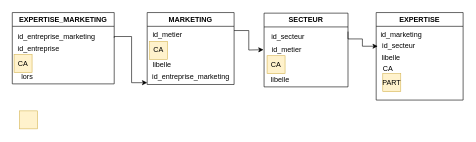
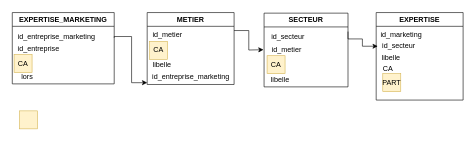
(191, 20) -> (191, 20)
